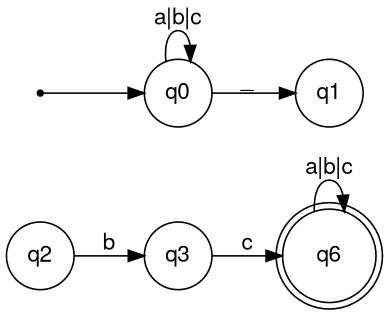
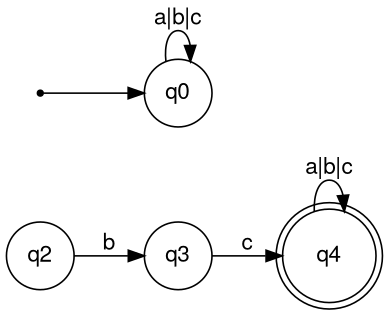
(329, 93) -> none
(329, 256) -> (329, 256)
